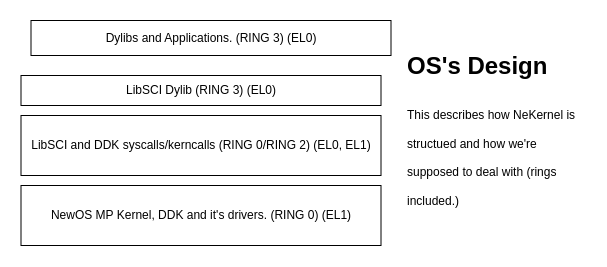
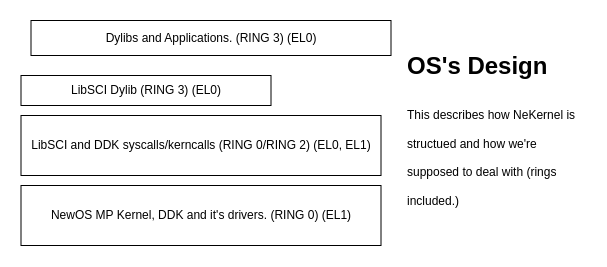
(201, 91) -> (146, 91)
